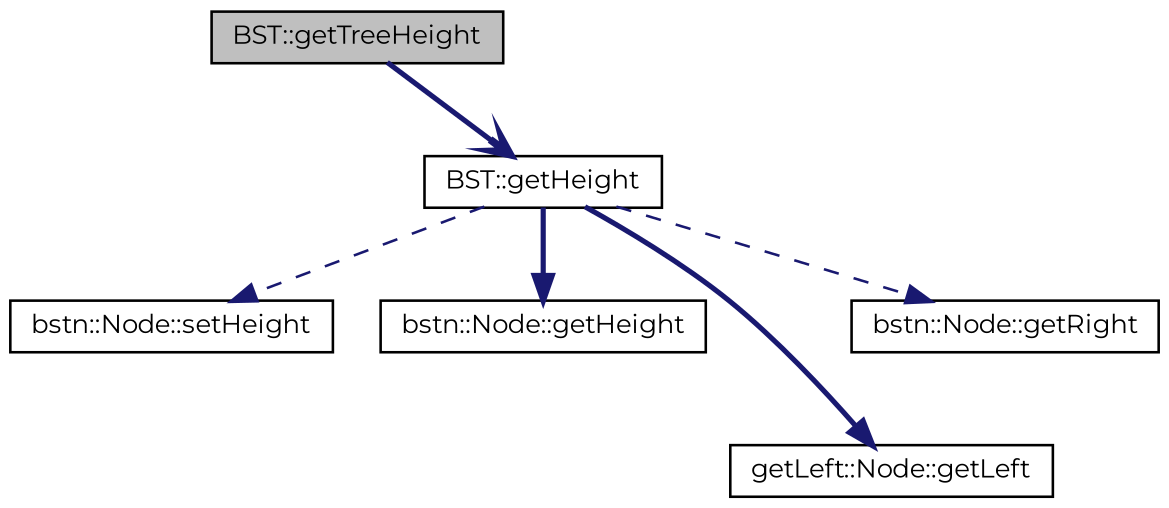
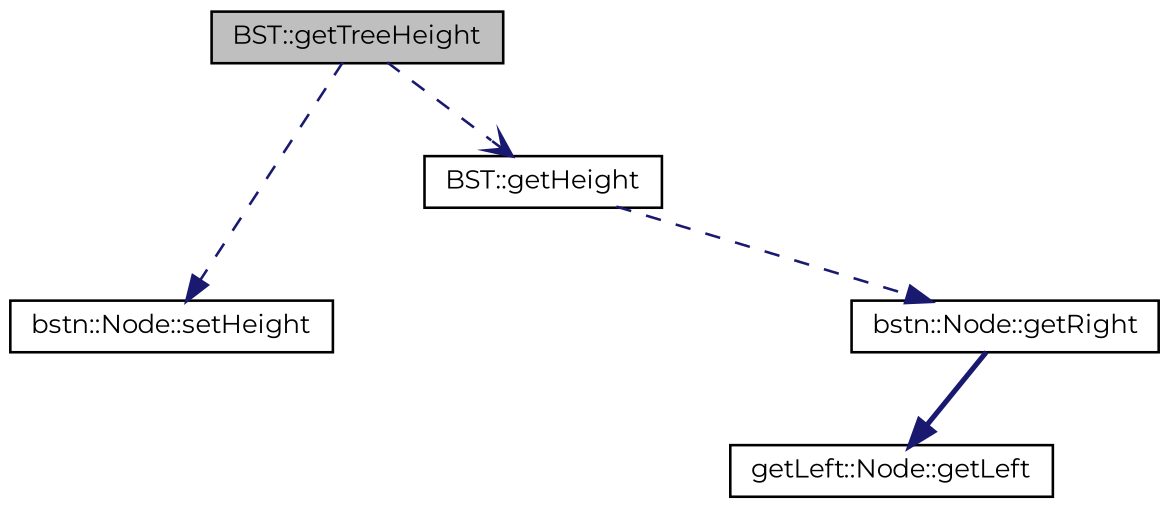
(439, 101) -> (439, 101)
(369, 250) -> (272, 171)
(731, 303) -> (956, 389)
(543, 326) -> none
